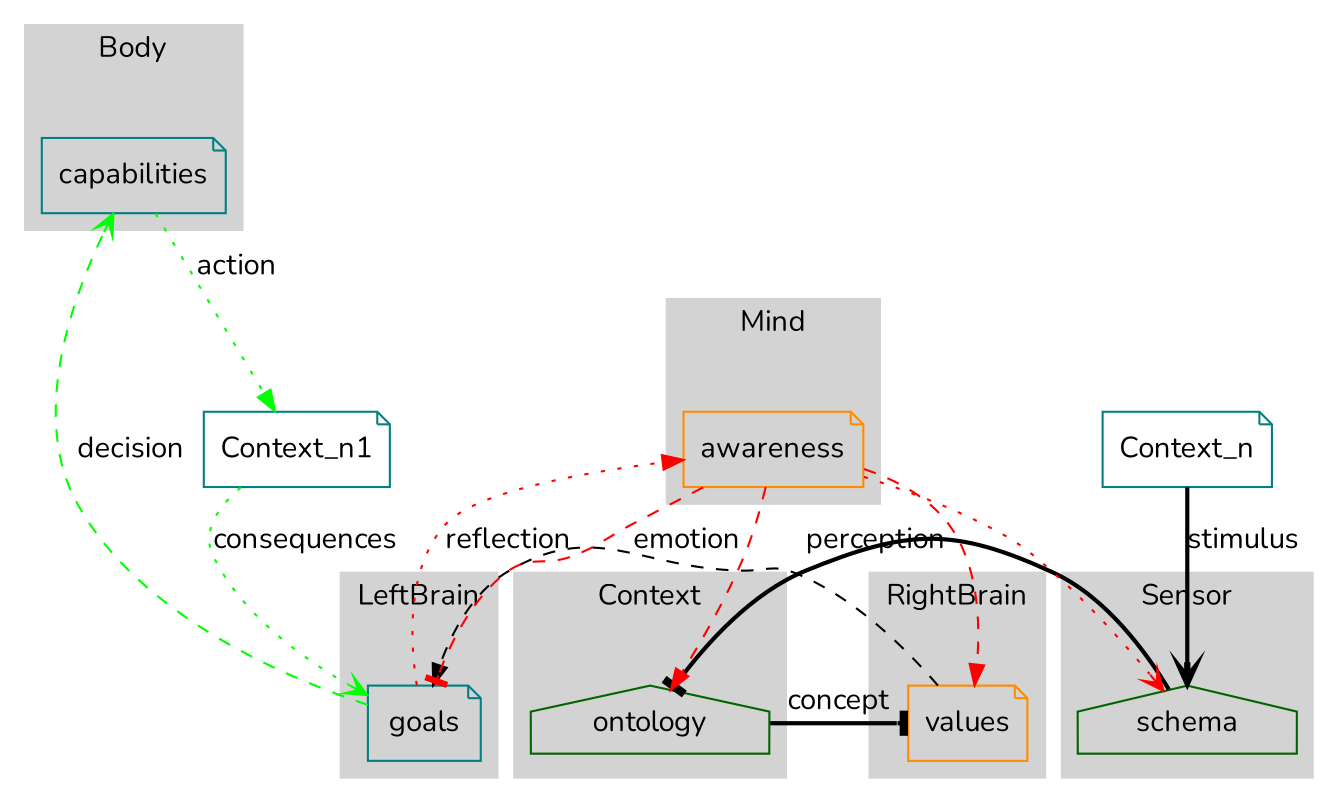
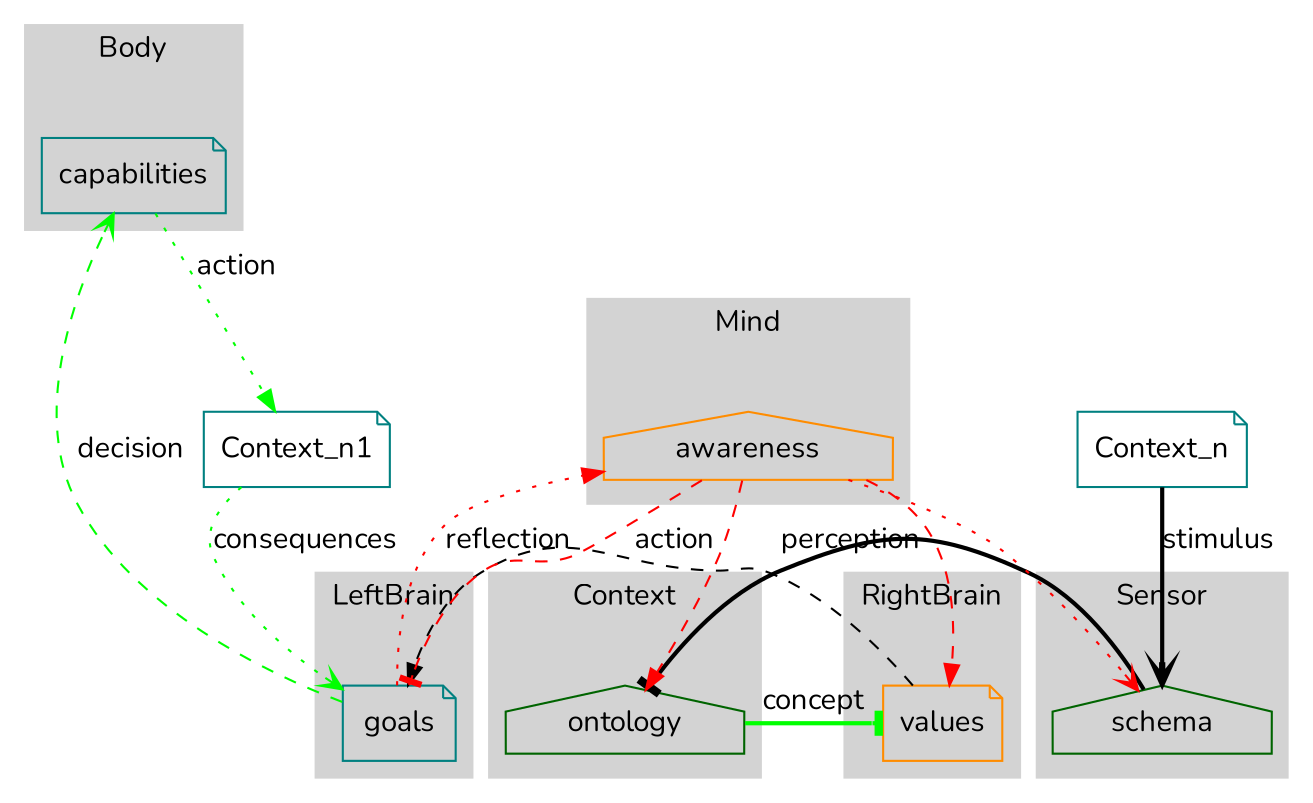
(773, 449) -> (748, 449)
(688, 540) -> (675, 540)
(833, 723) -> (808, 723)
